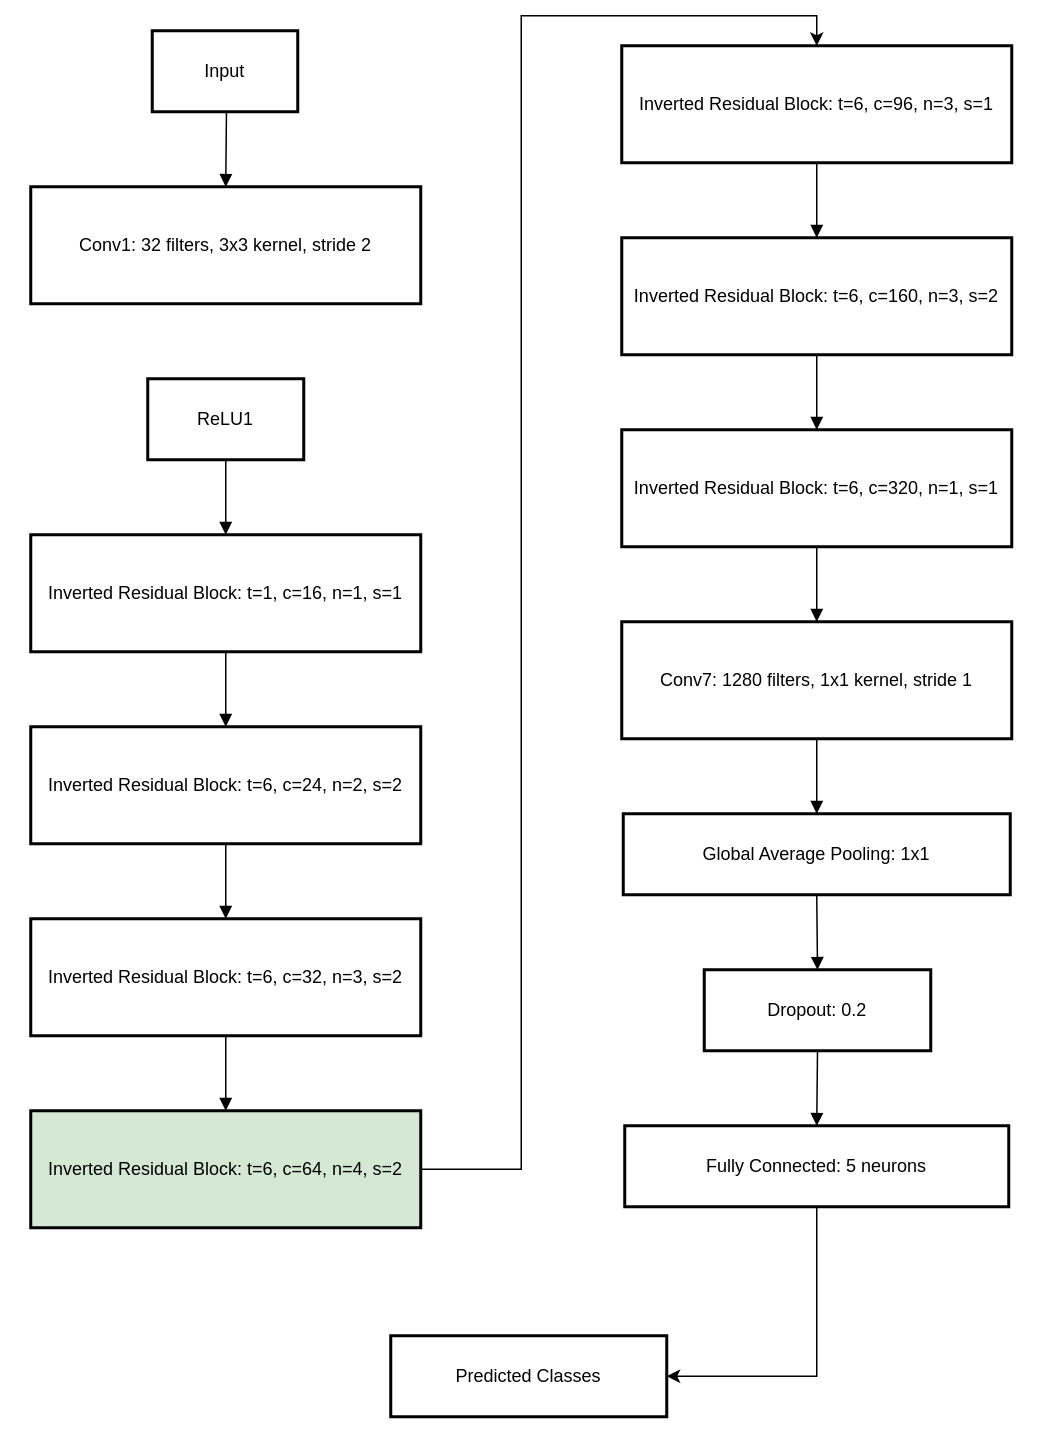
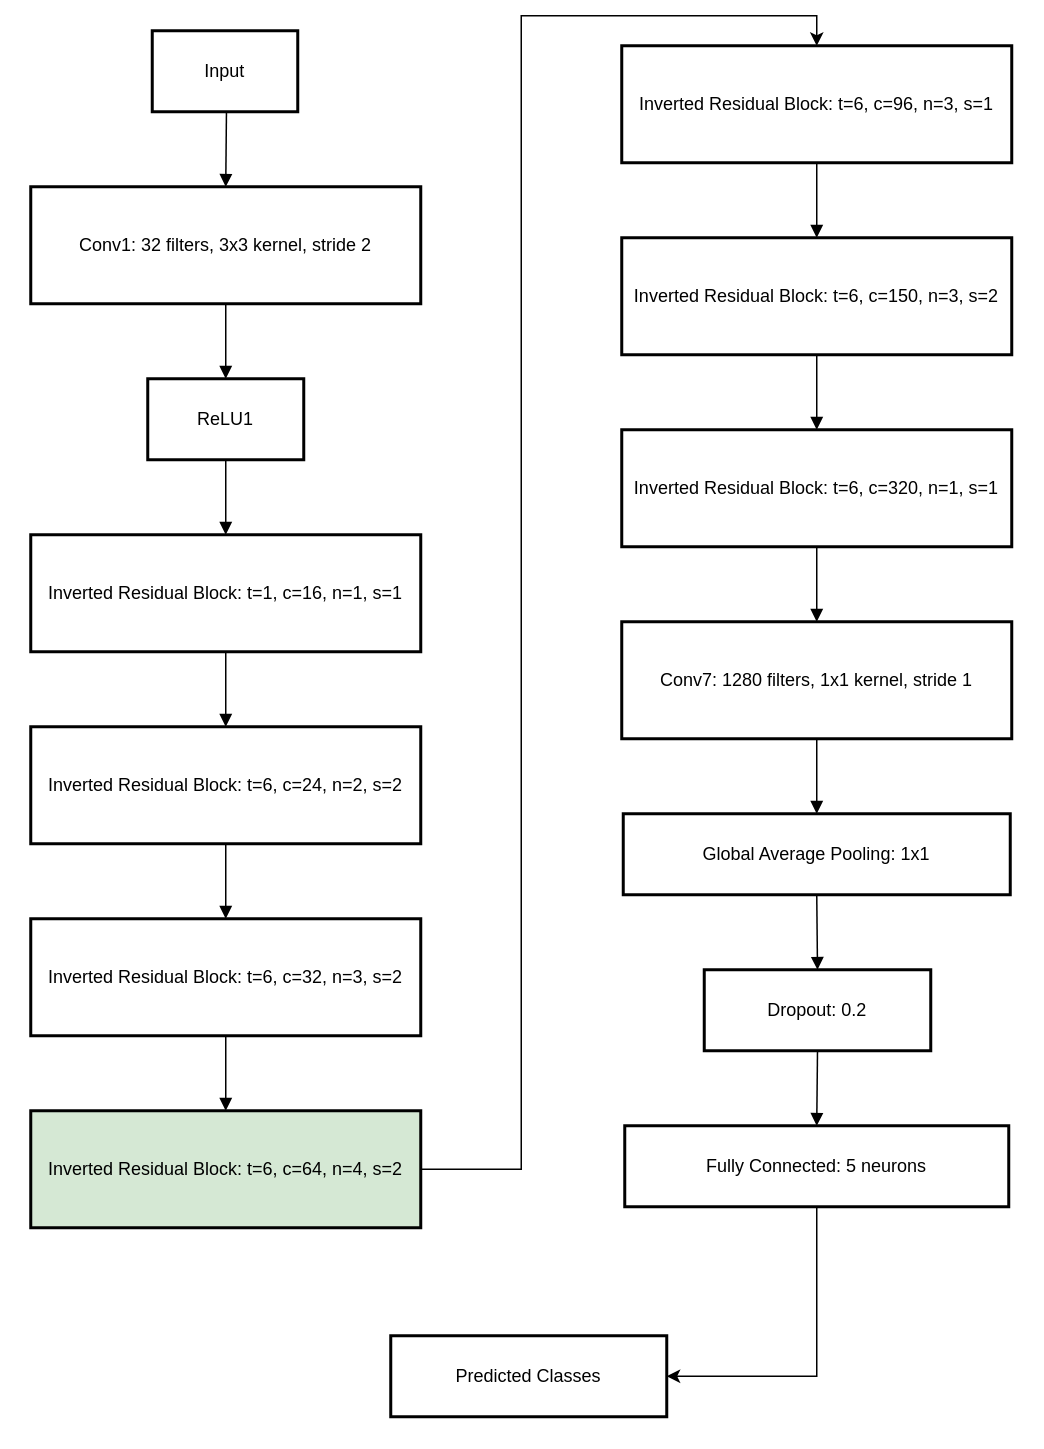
(817, 296) -> (817, 296)
none -> (226, 336)
